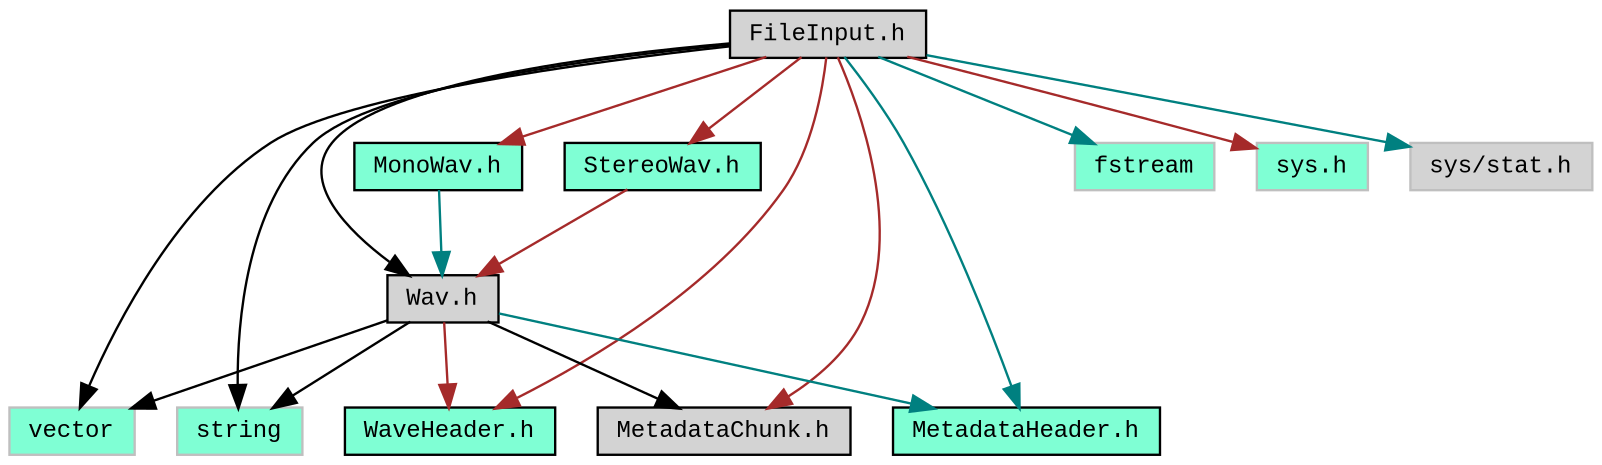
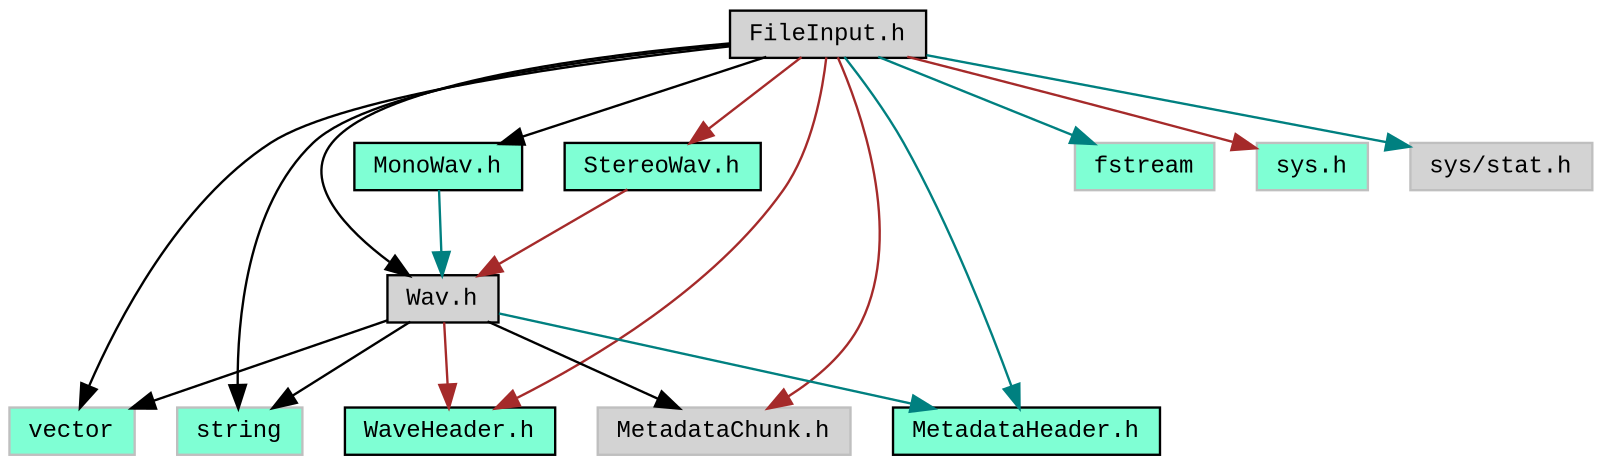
(644, 97) -> (644, 97)
(724, 431) -> (724, 431)
